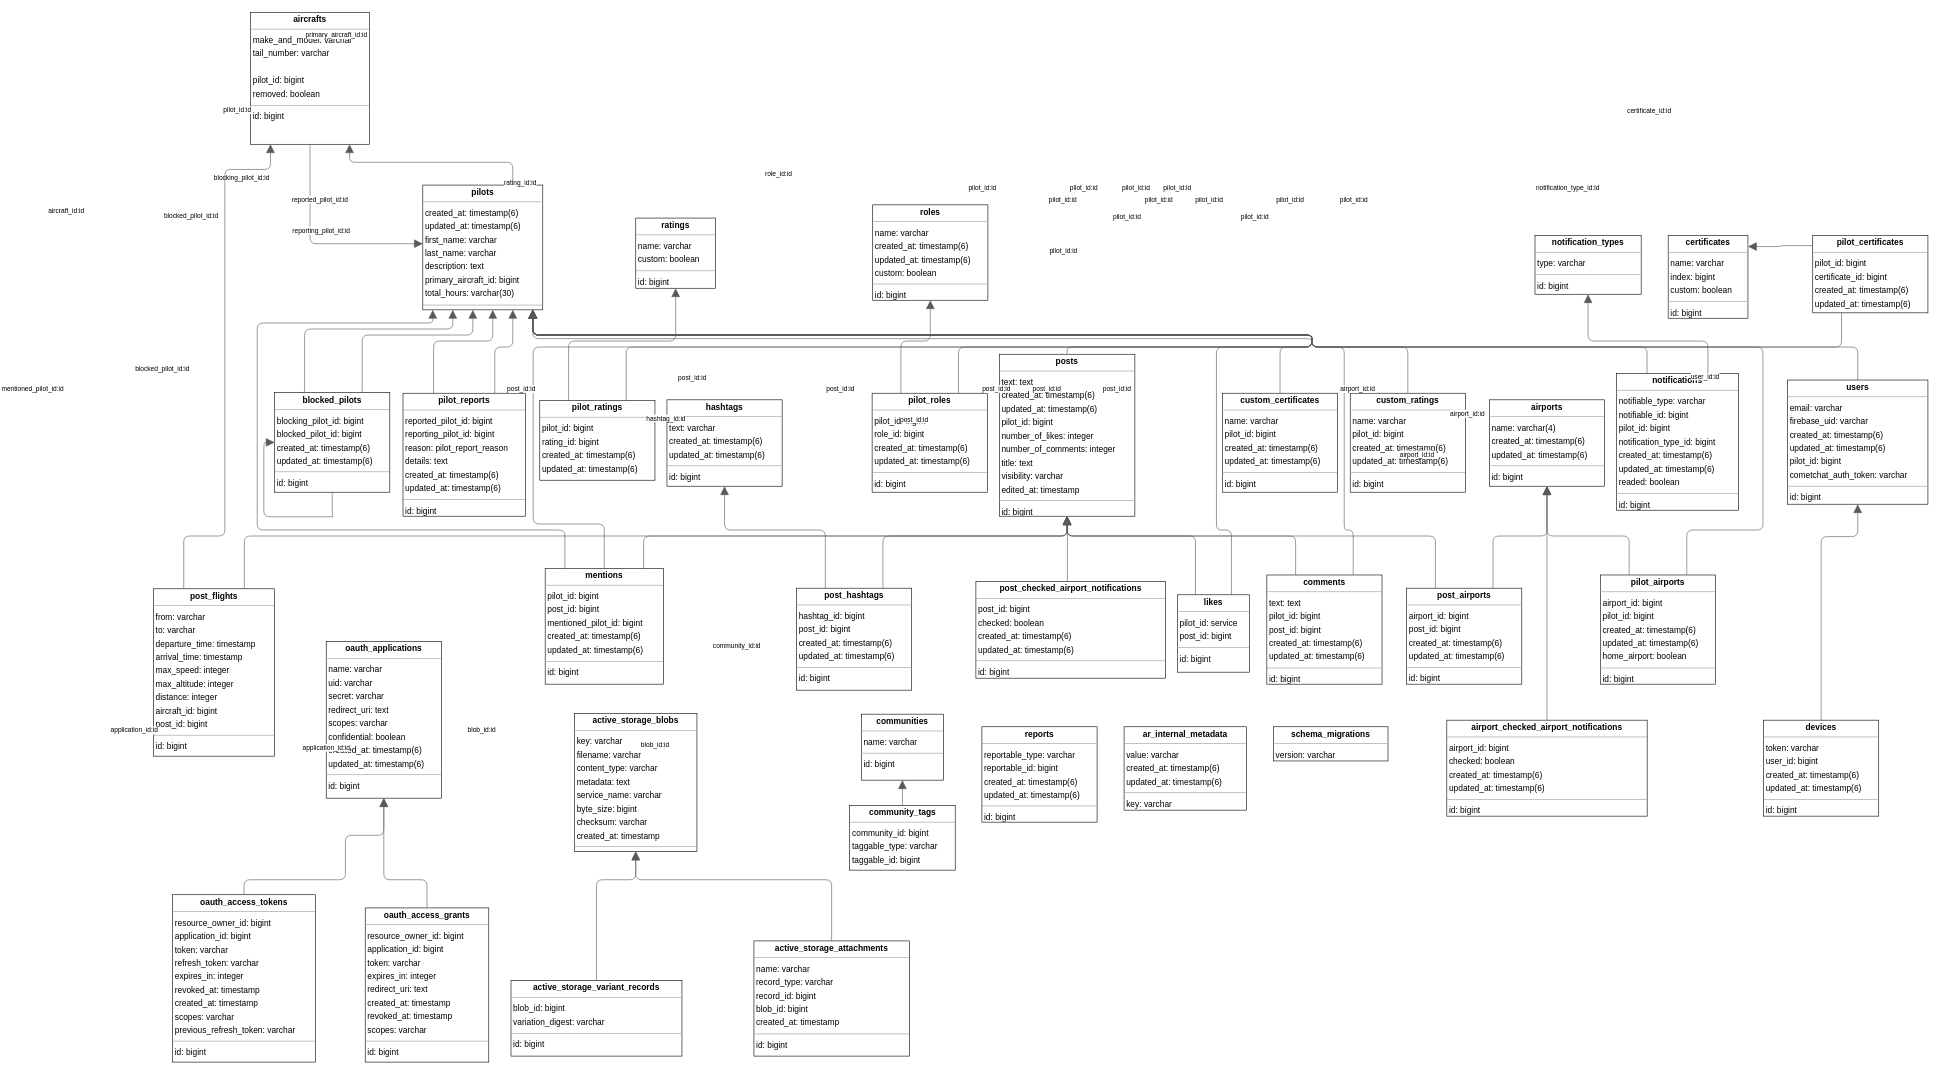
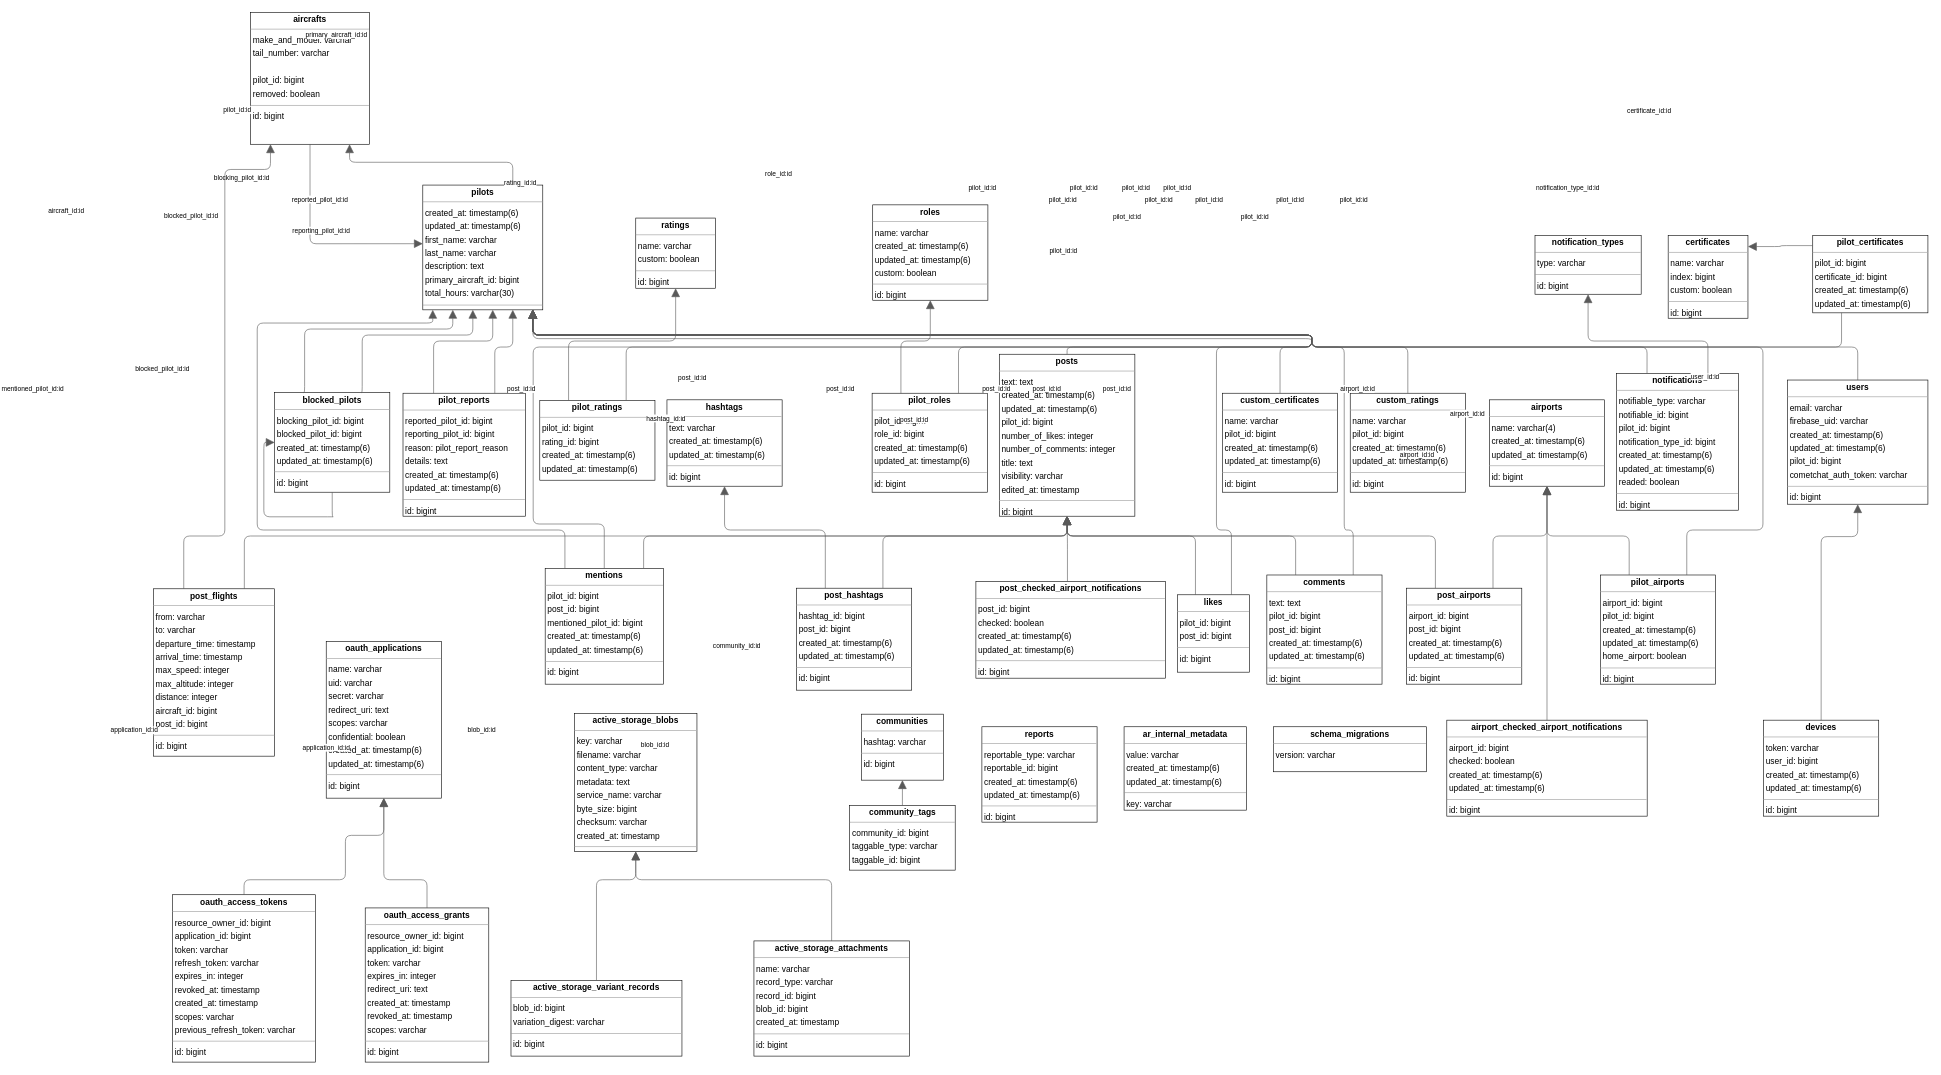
(1211, 615) -> (1207, 615)
(890, 729) -> (897, 729)
(1331, 744) -> (1350, 749)
